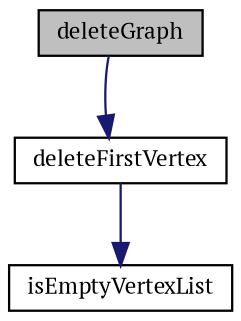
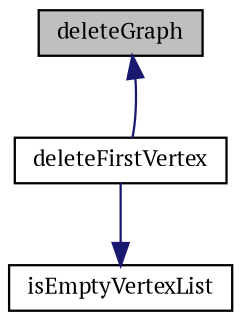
(106, 86) -> (136, 108)
